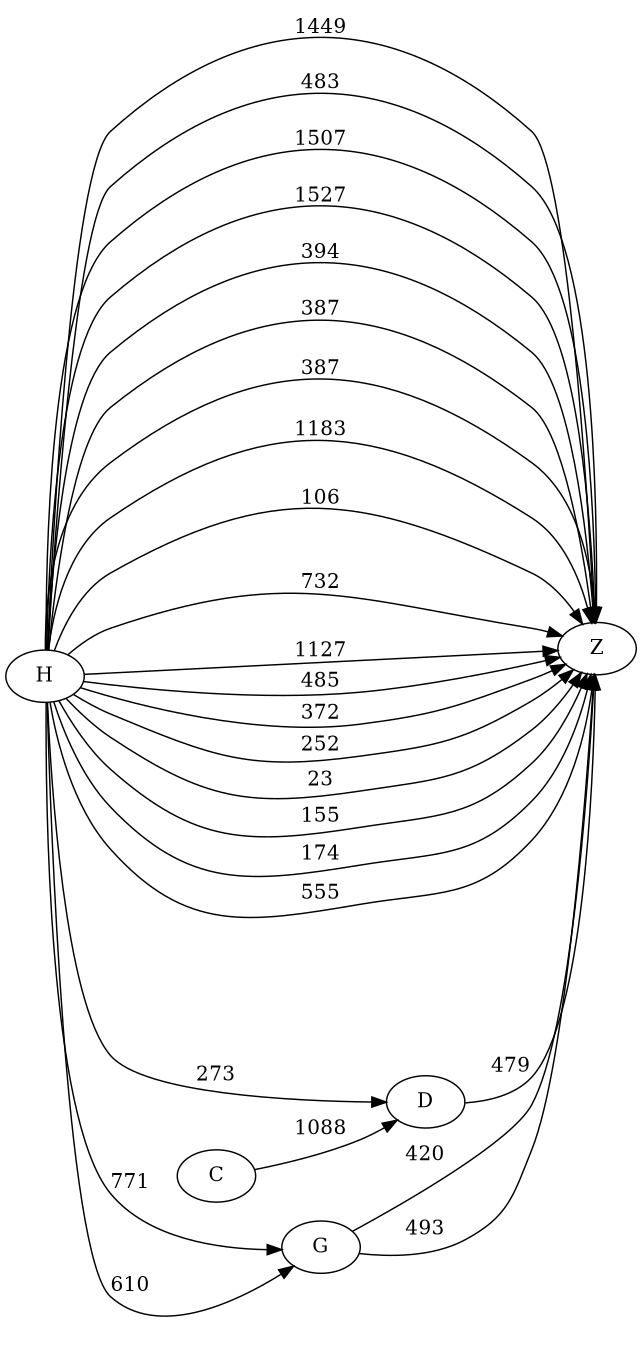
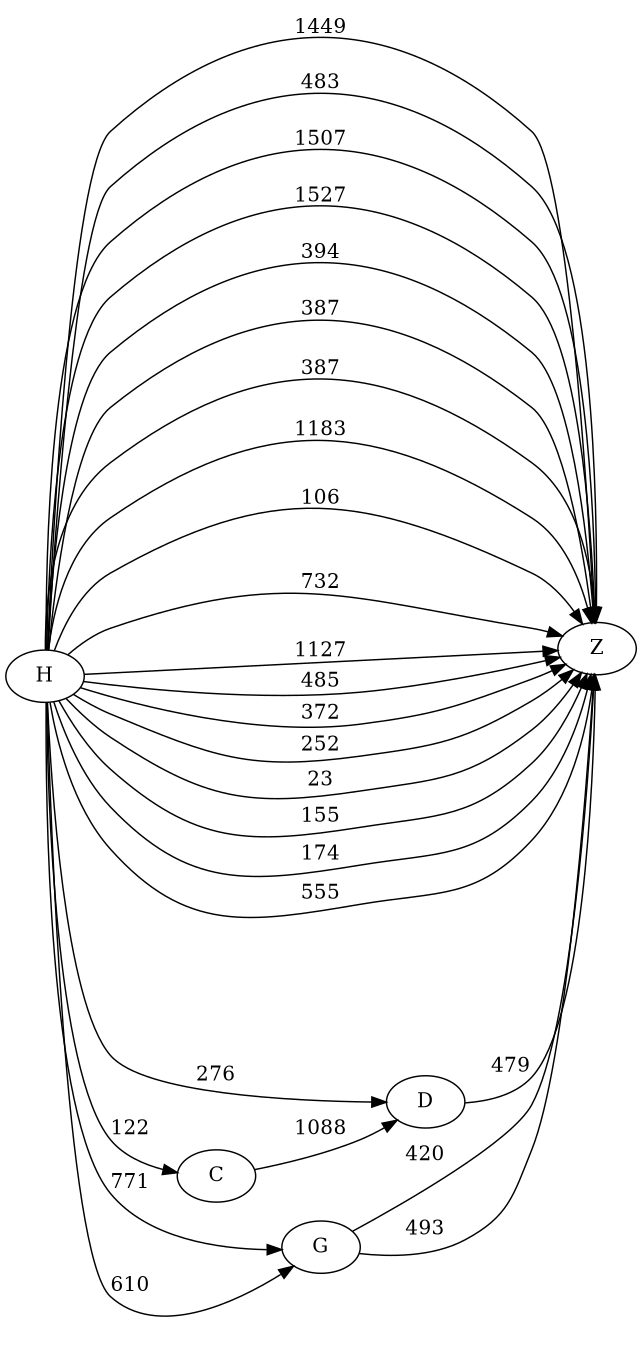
none -> (73, 1031)
(216, 1075) -> (216, 1075)
